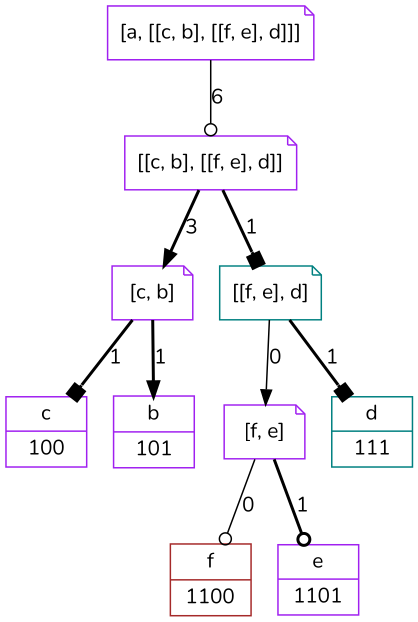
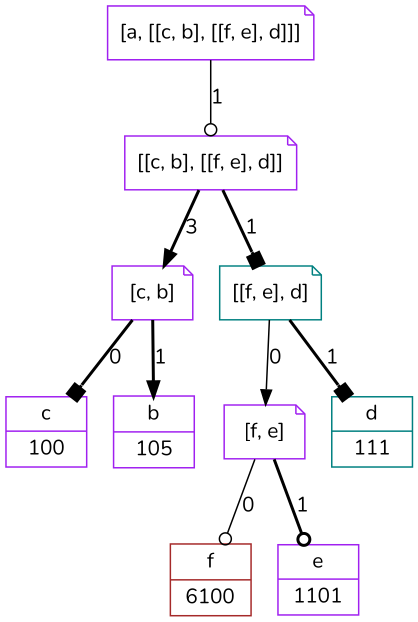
(217, 98) -> (217, 98)
(116, 358) -> (116, 358)
(154, 449) -> (154, 449)
(211, 597) -> (211, 597)
